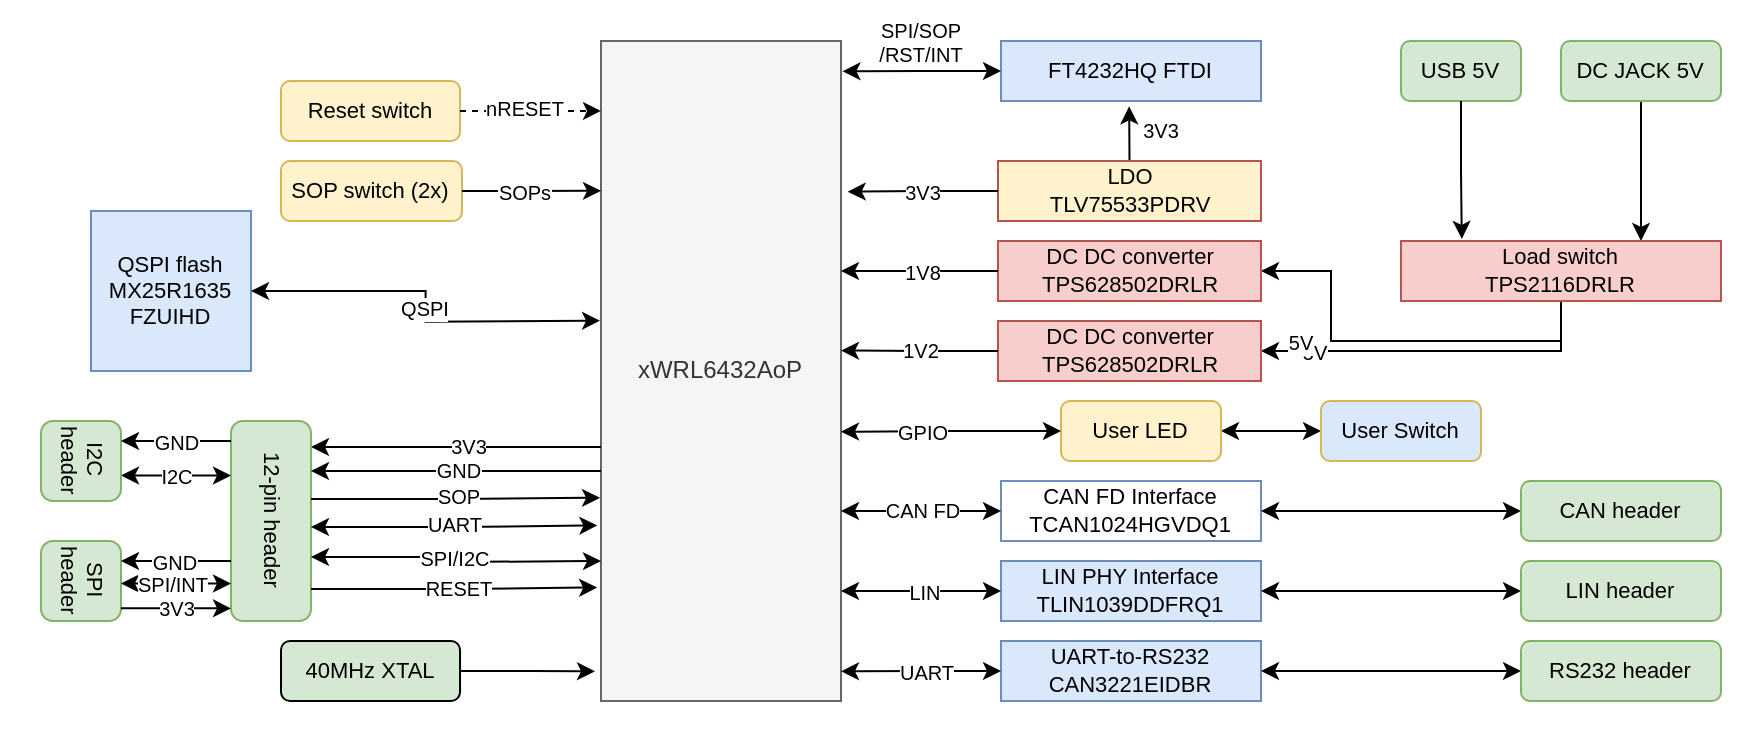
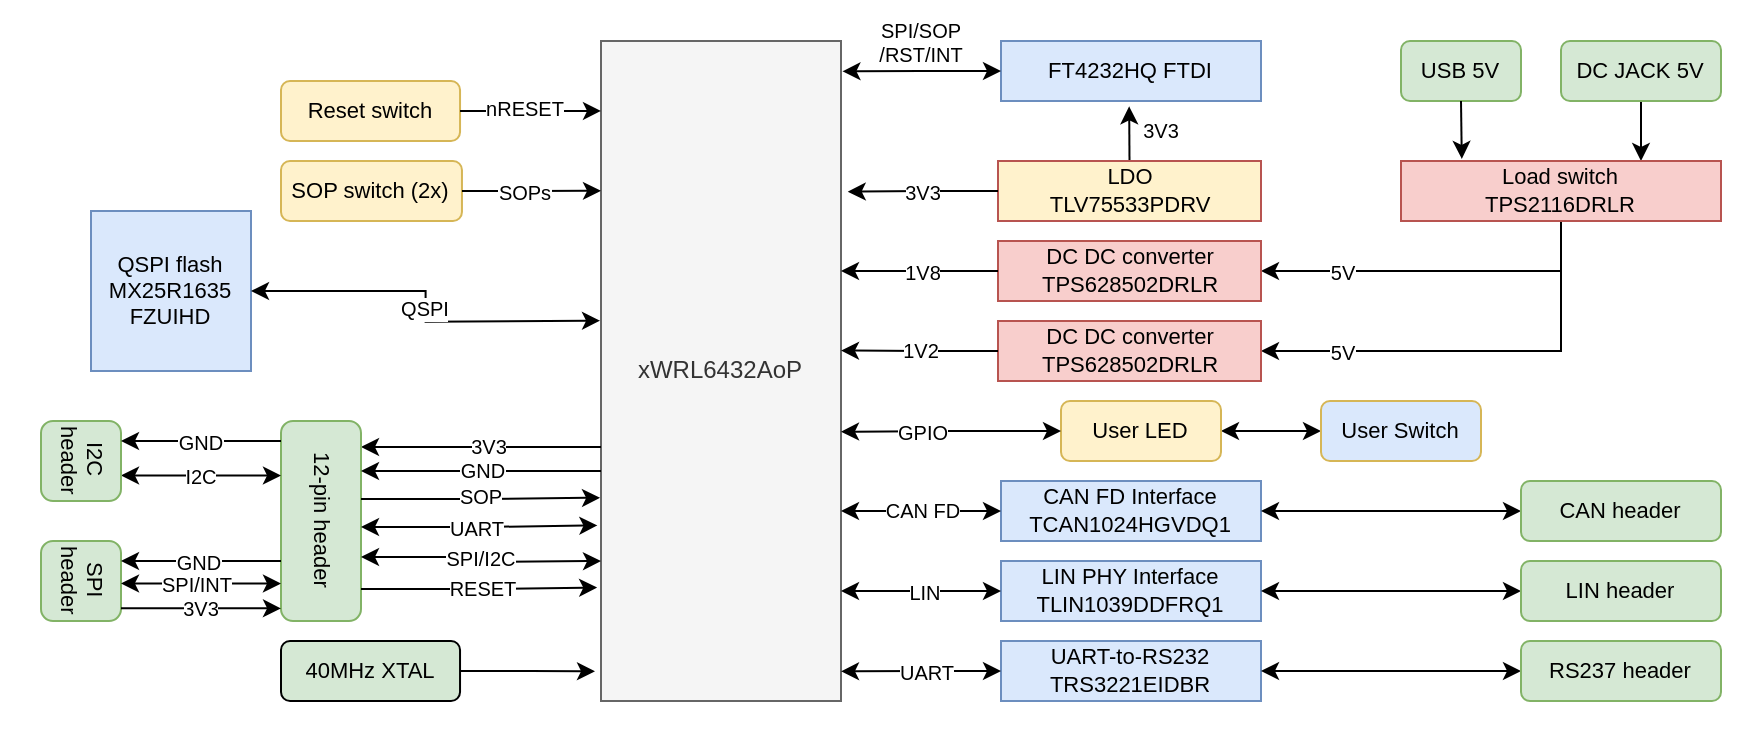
(575, 111) -> (575, 111)
(1561, 271) -> (1561, 191)
(1131, 511) -> (1131, 511)
(271, 521) -> (321, 521)
(1131, 671) -> (1131, 671)
(1621, 671) -> (1621, 671)
